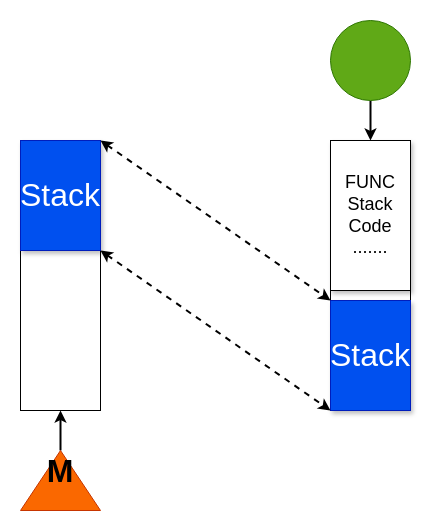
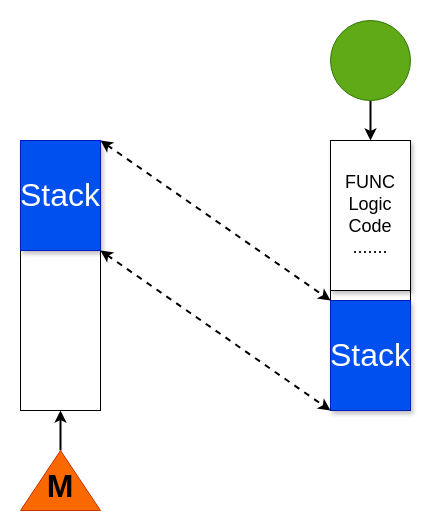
(371, 216) -> (371, 216)
(61, 472) -> (61, 487)
